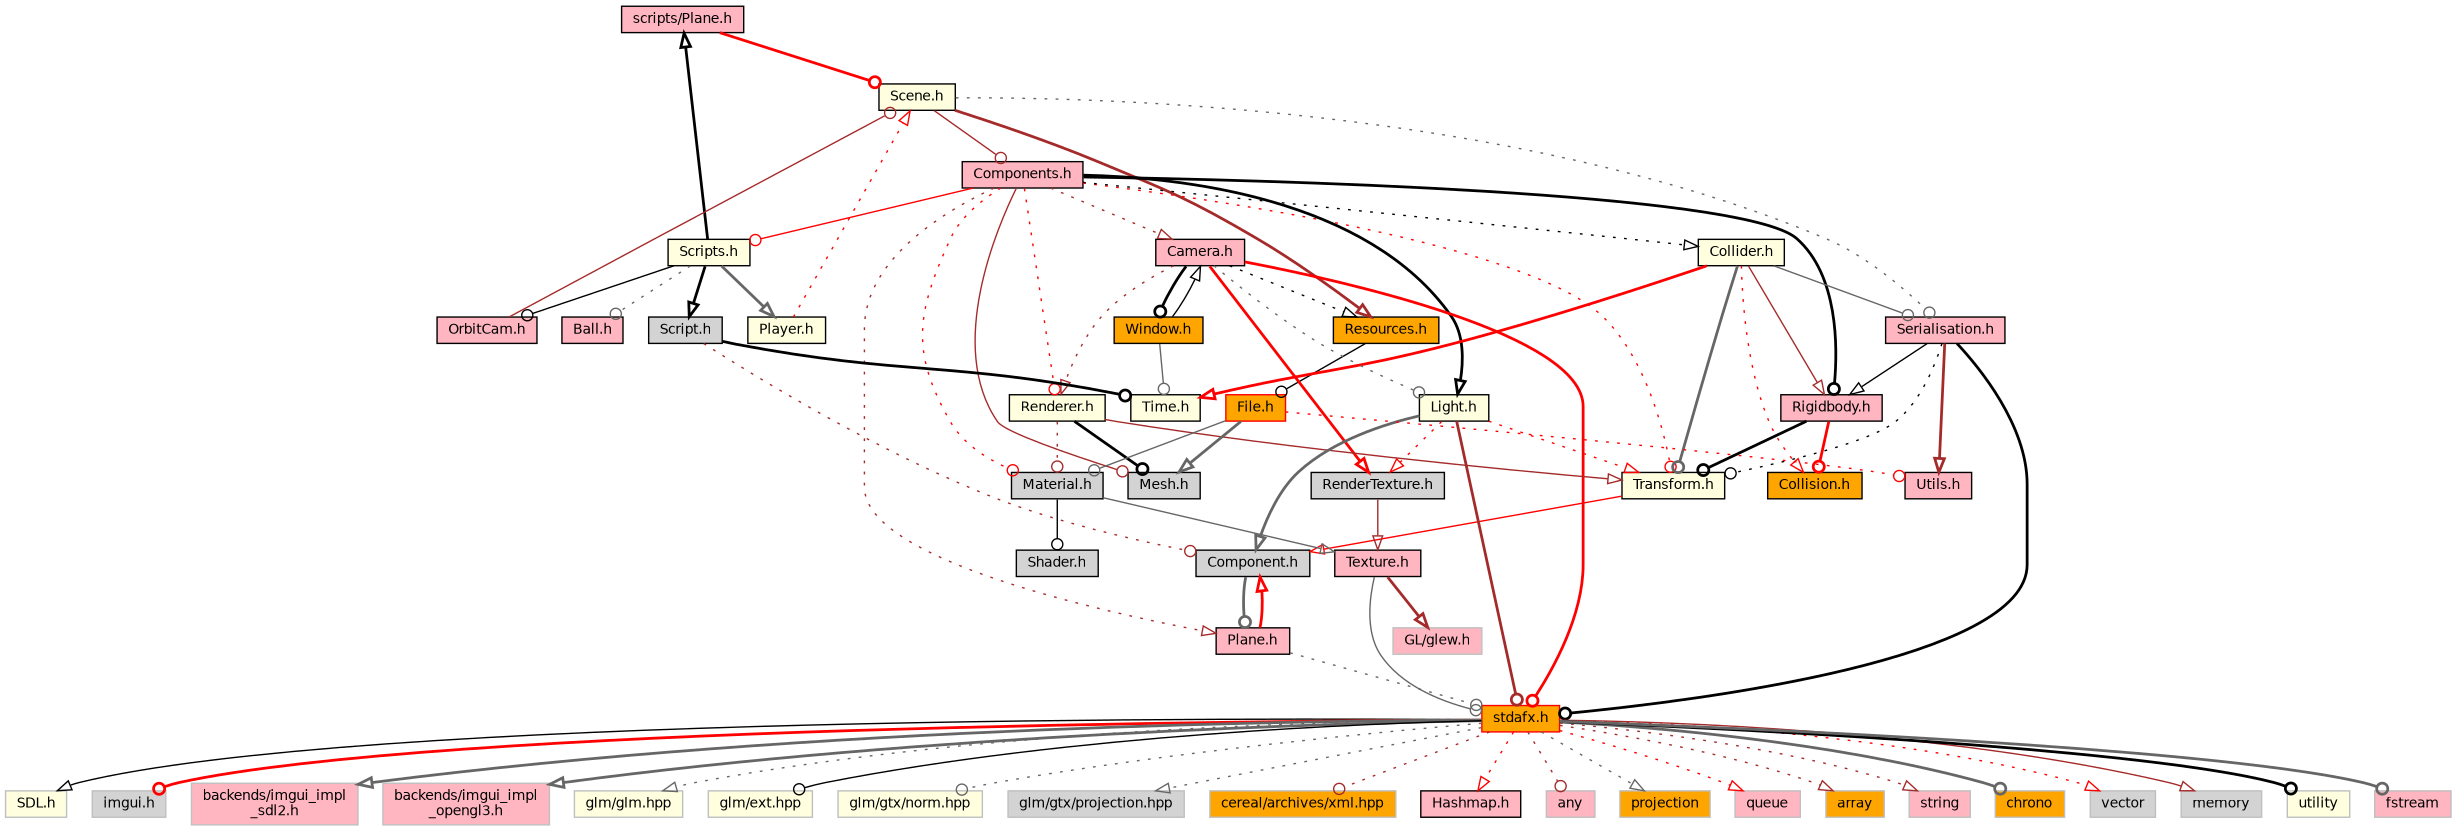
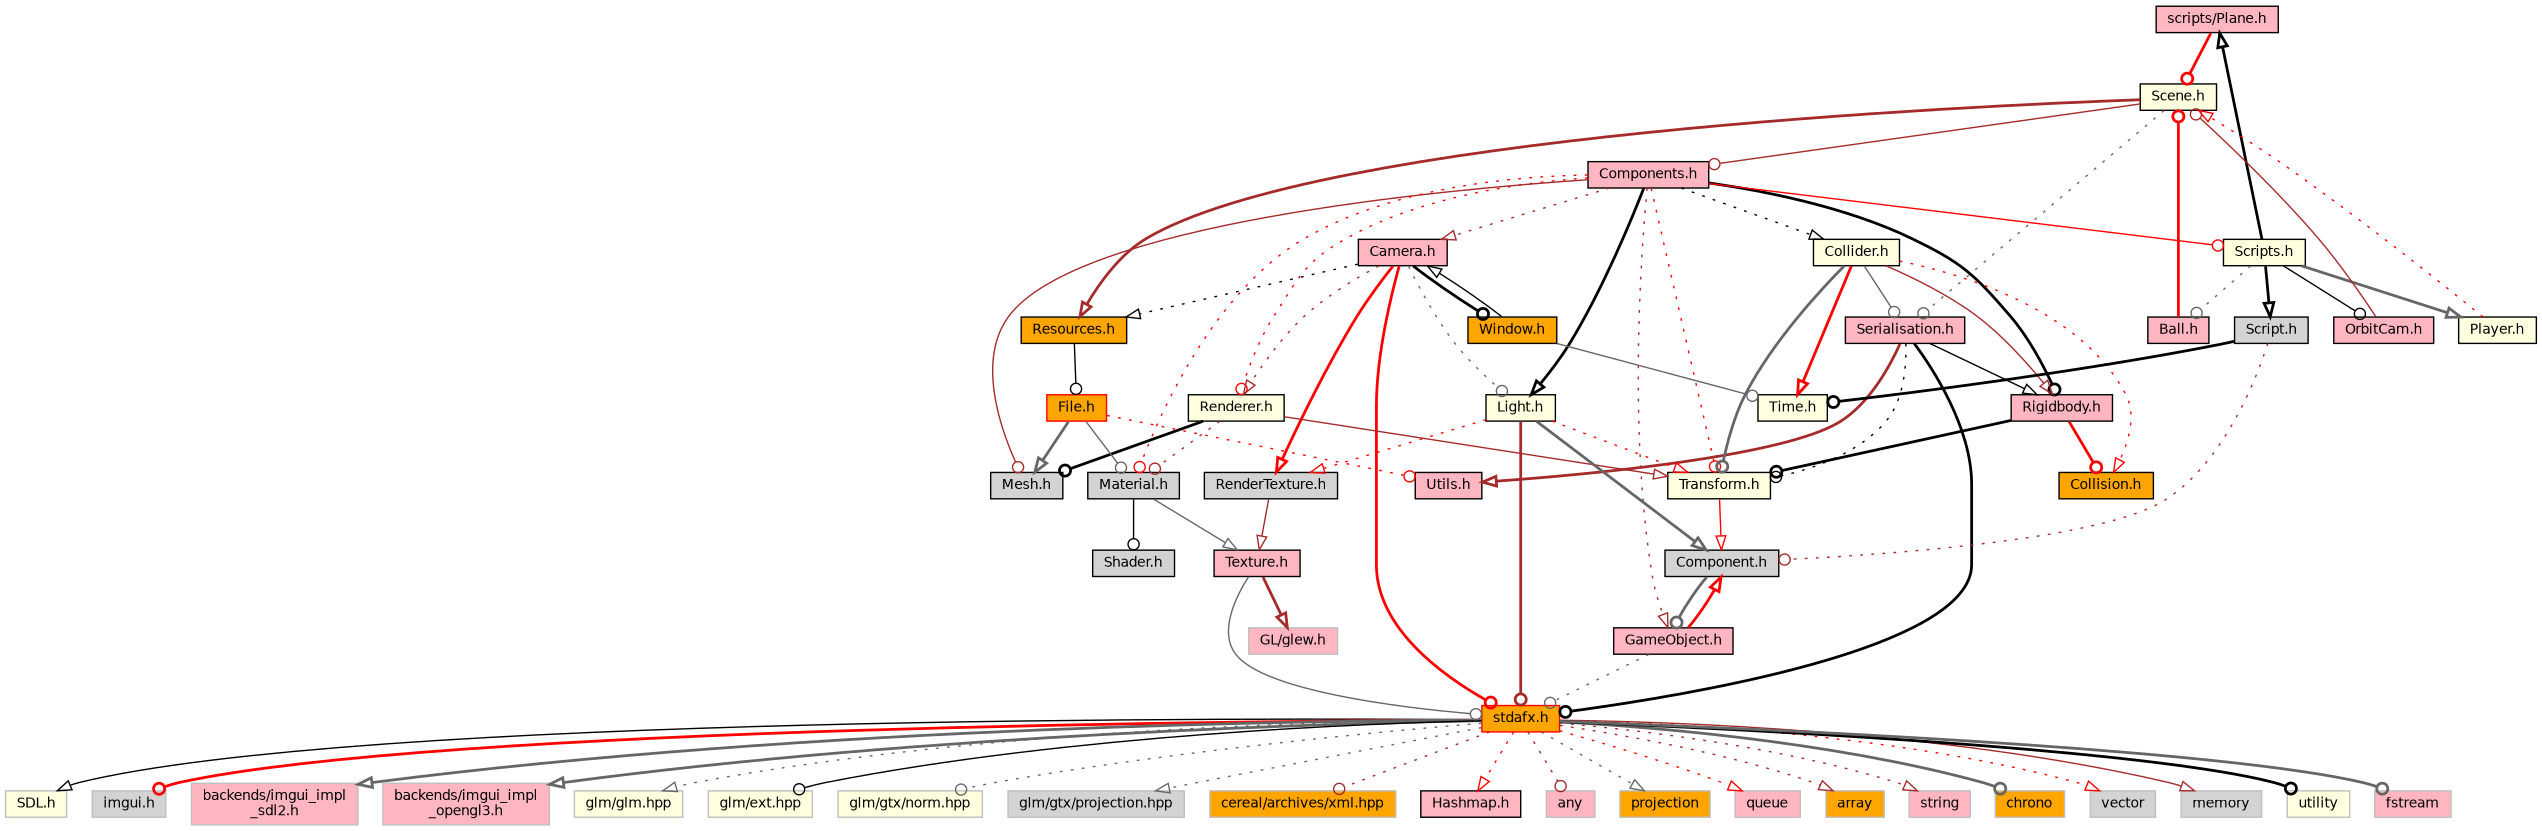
none -> (2178, 220)
(1253, 641) -> (1673, 641)
